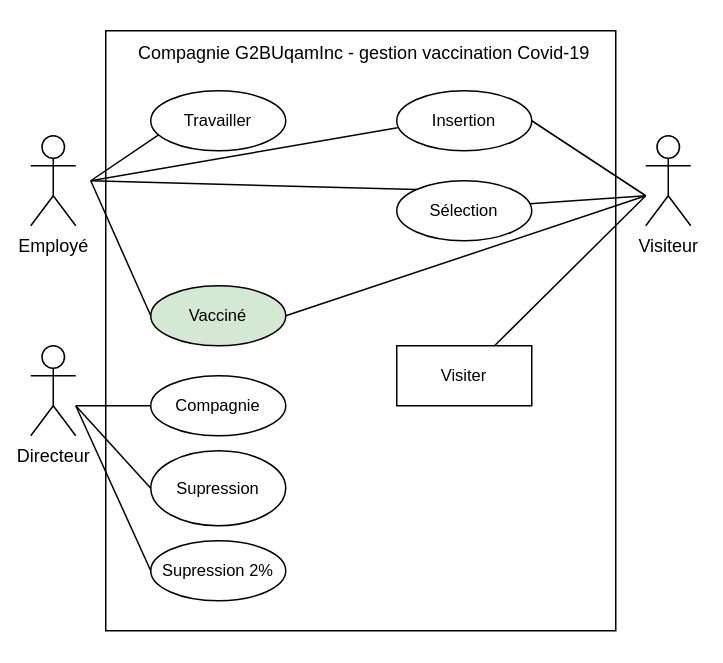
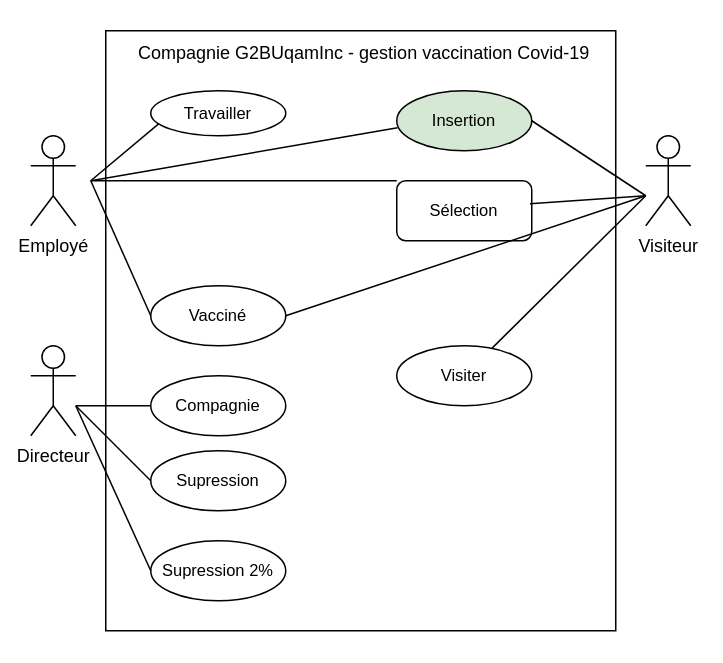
(218, 121) -> (218, 113)
(464, 121) -> (464, 121)
(464, 211) -> (464, 211)
(218, 316) -> (218, 316)
(464, 376) -> (464, 376)
(218, 488) -> (218, 481)
